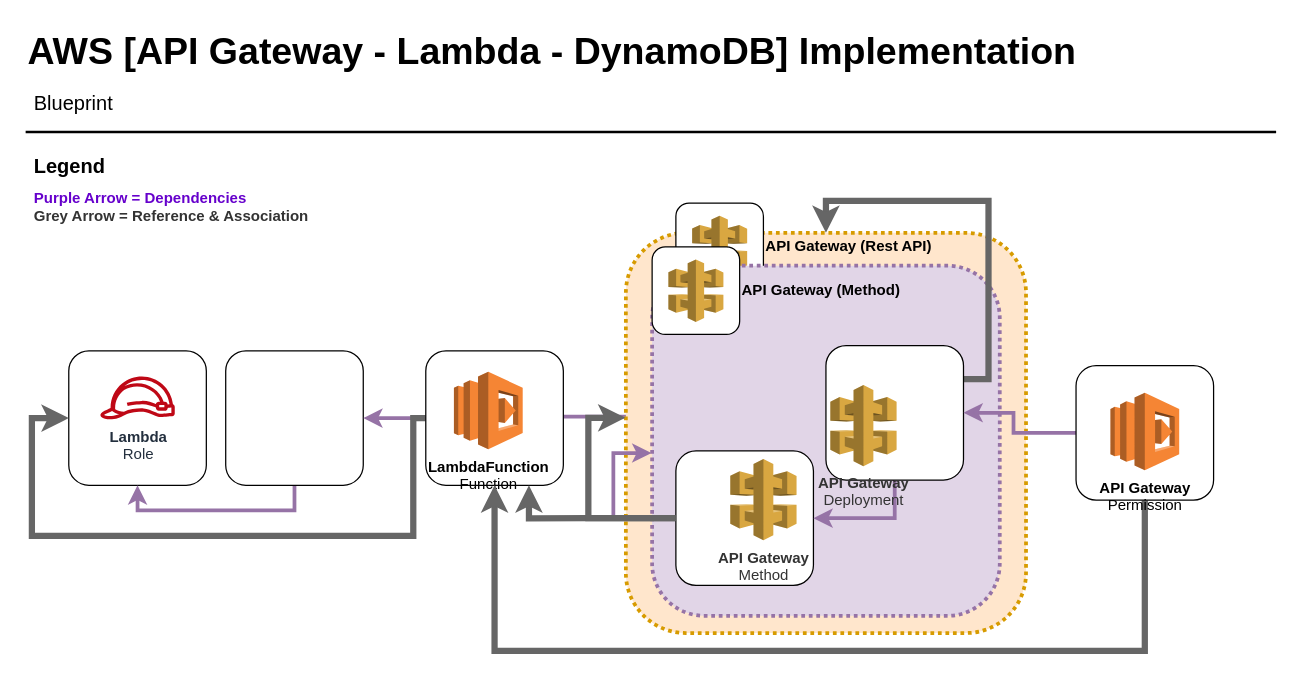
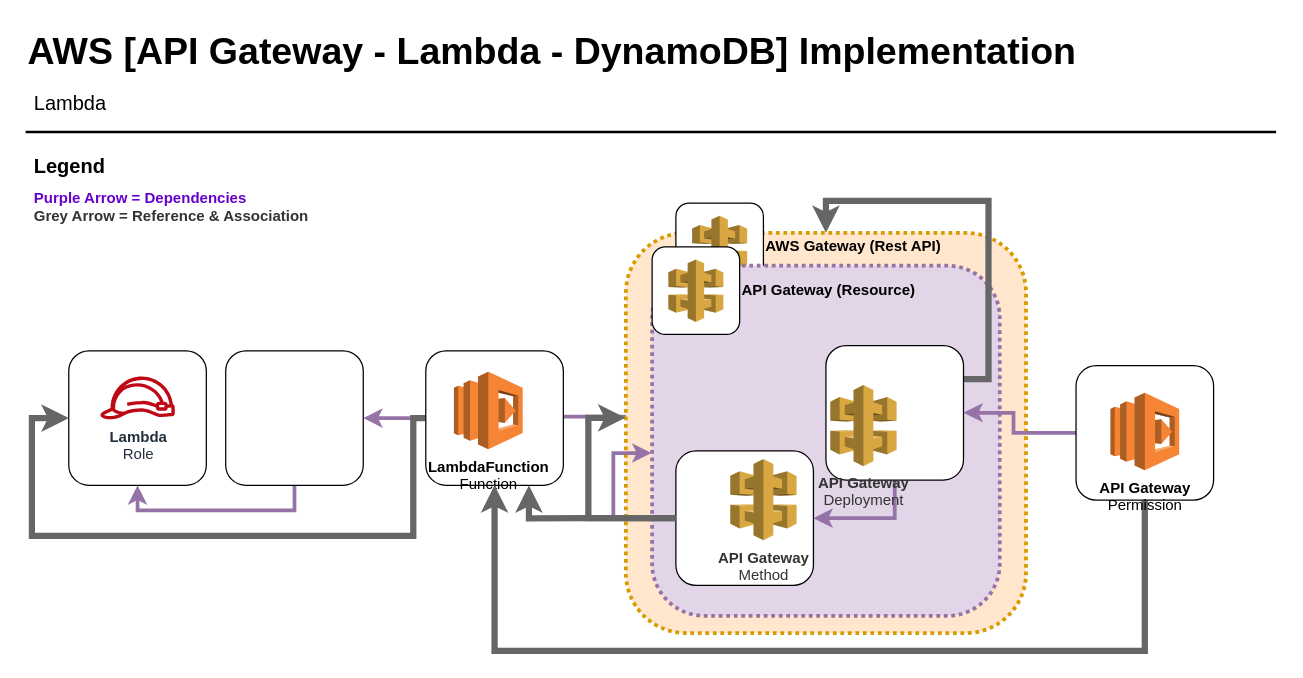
(80, 104) -> (68, 104)
(852, 247) -> (852, 247)
(822, 291) -> (830, 291)
